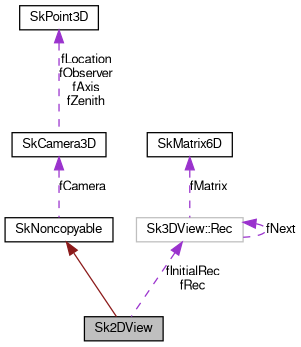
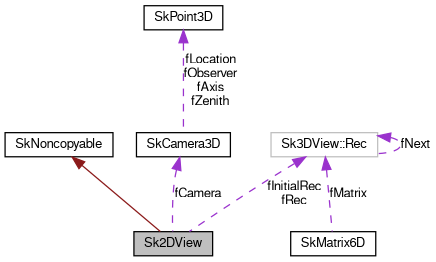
(59, 194) -> (173, 200)
(190, 194) -> (329, 201)
